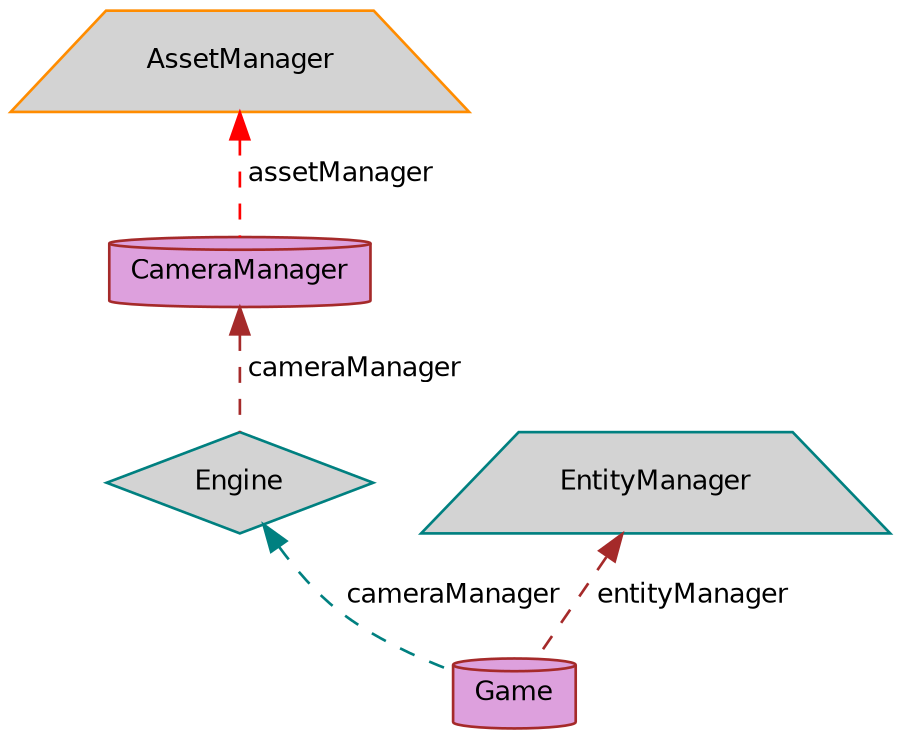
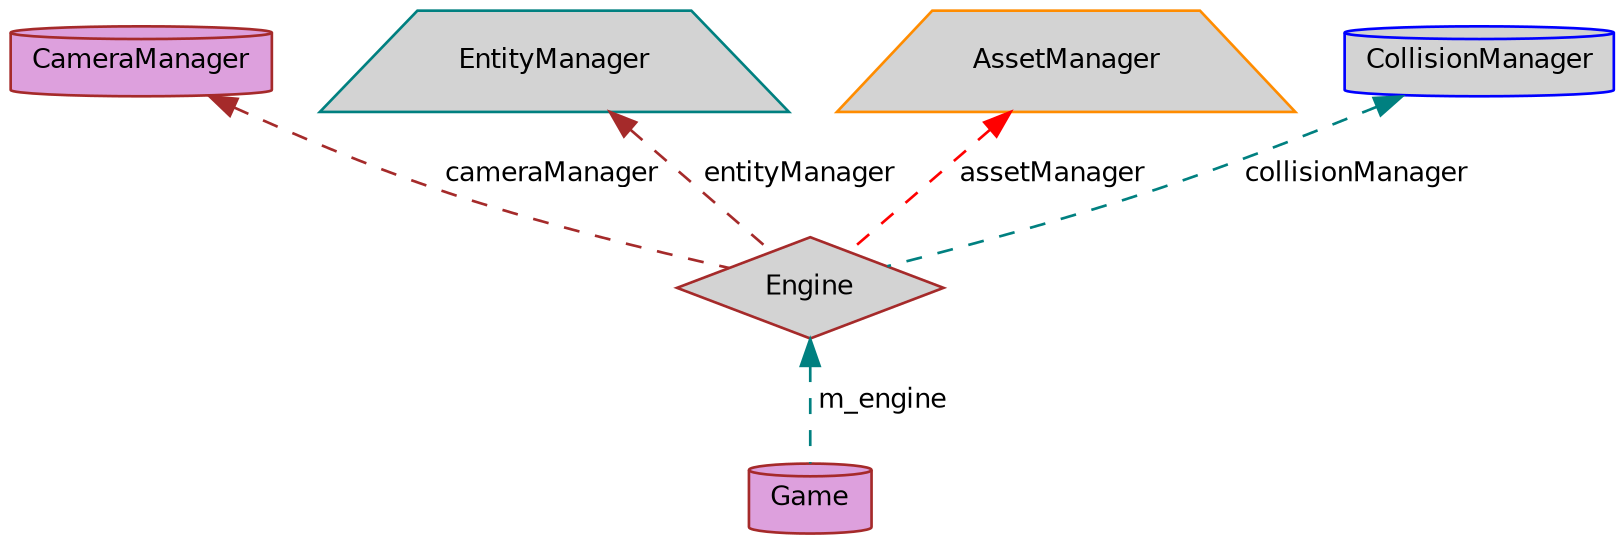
none -> (1479, 61)
(240, 188) -> (920, 191)
(240, 483) -> (810, 288)
(449, 596) -> (880, 401)
(572, 608) -> (701, 191)
